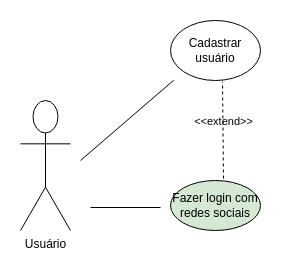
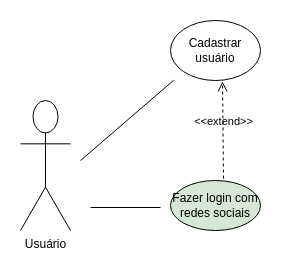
(223, 86) -> (223, 87)
